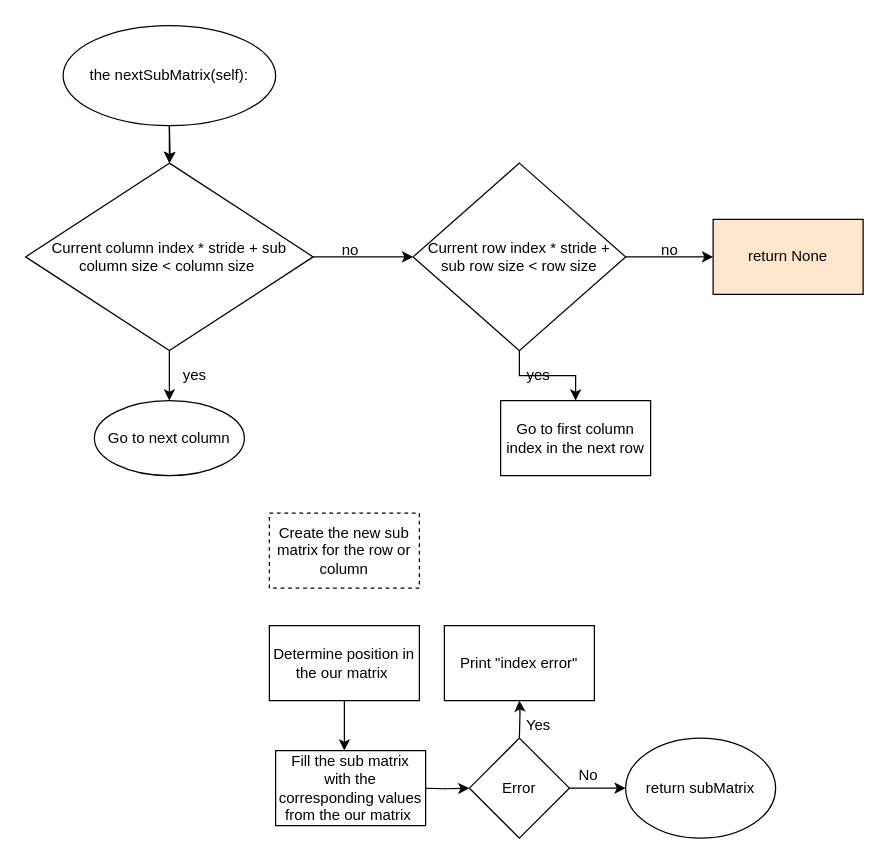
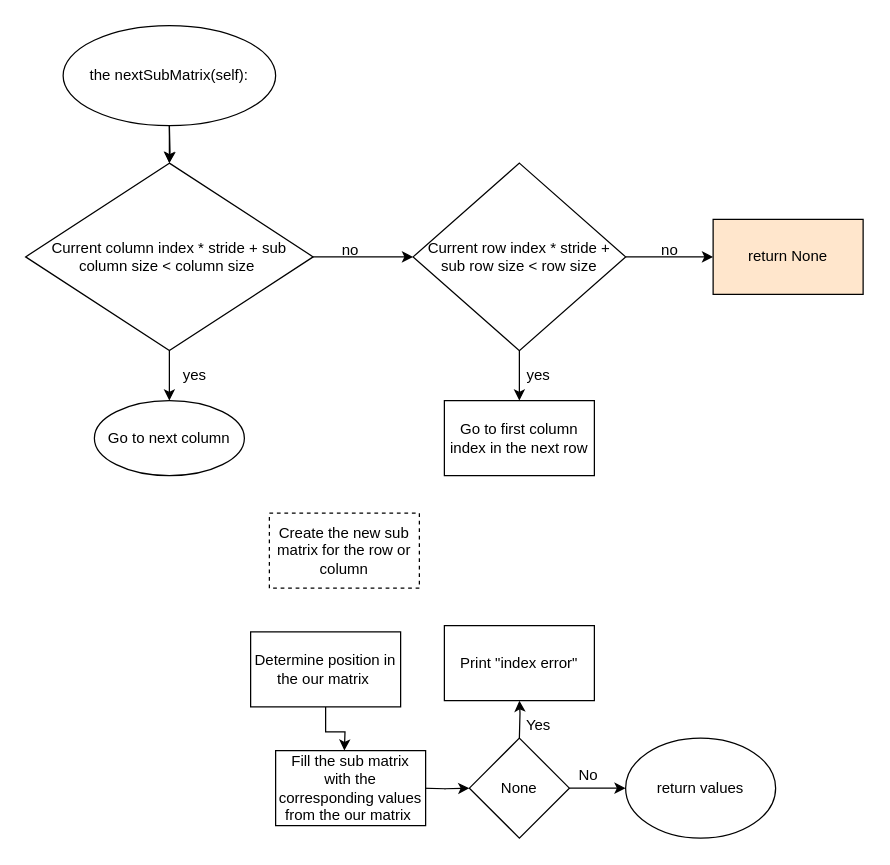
(576, 438) -> (519, 438)
(344, 663) -> (326, 669)
(519, 788) -> (519, 788)
(701, 788) -> (701, 788)
